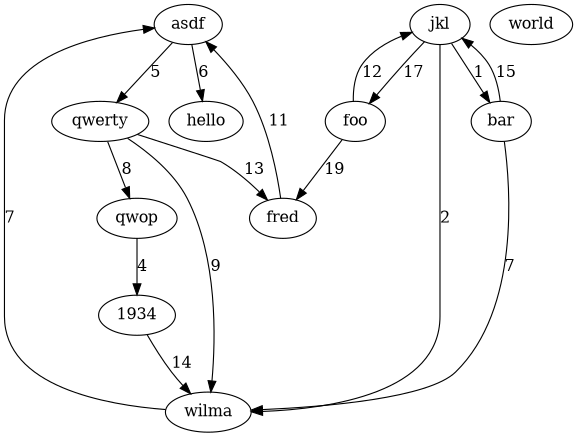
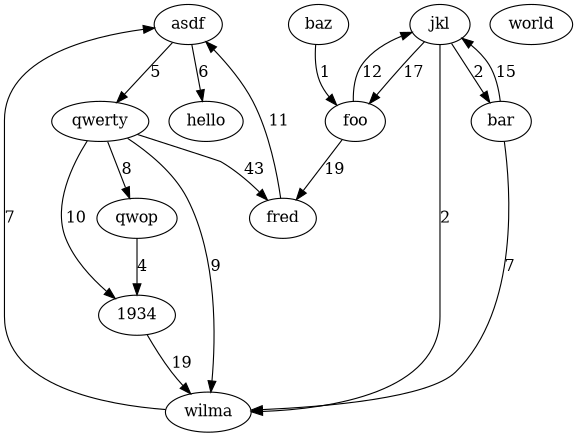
none -> (319, 25)
(479, 73) -> (479, 73)
(255, 170) -> (255, 170)
none -> (62, 221)
(182, 364) -> (182, 364)
